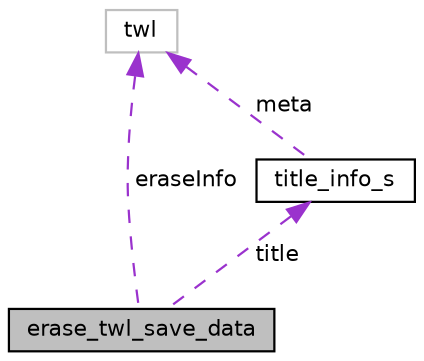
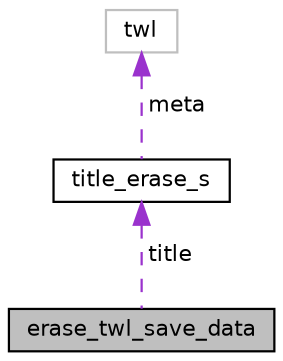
(336, 181) -> (142, 181)
(128, 192) -> none
